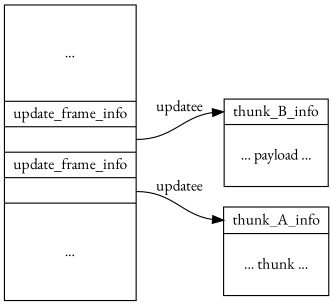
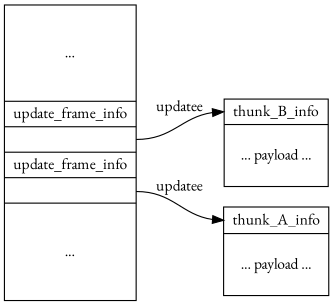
(276, 264) -> (276, 264)
